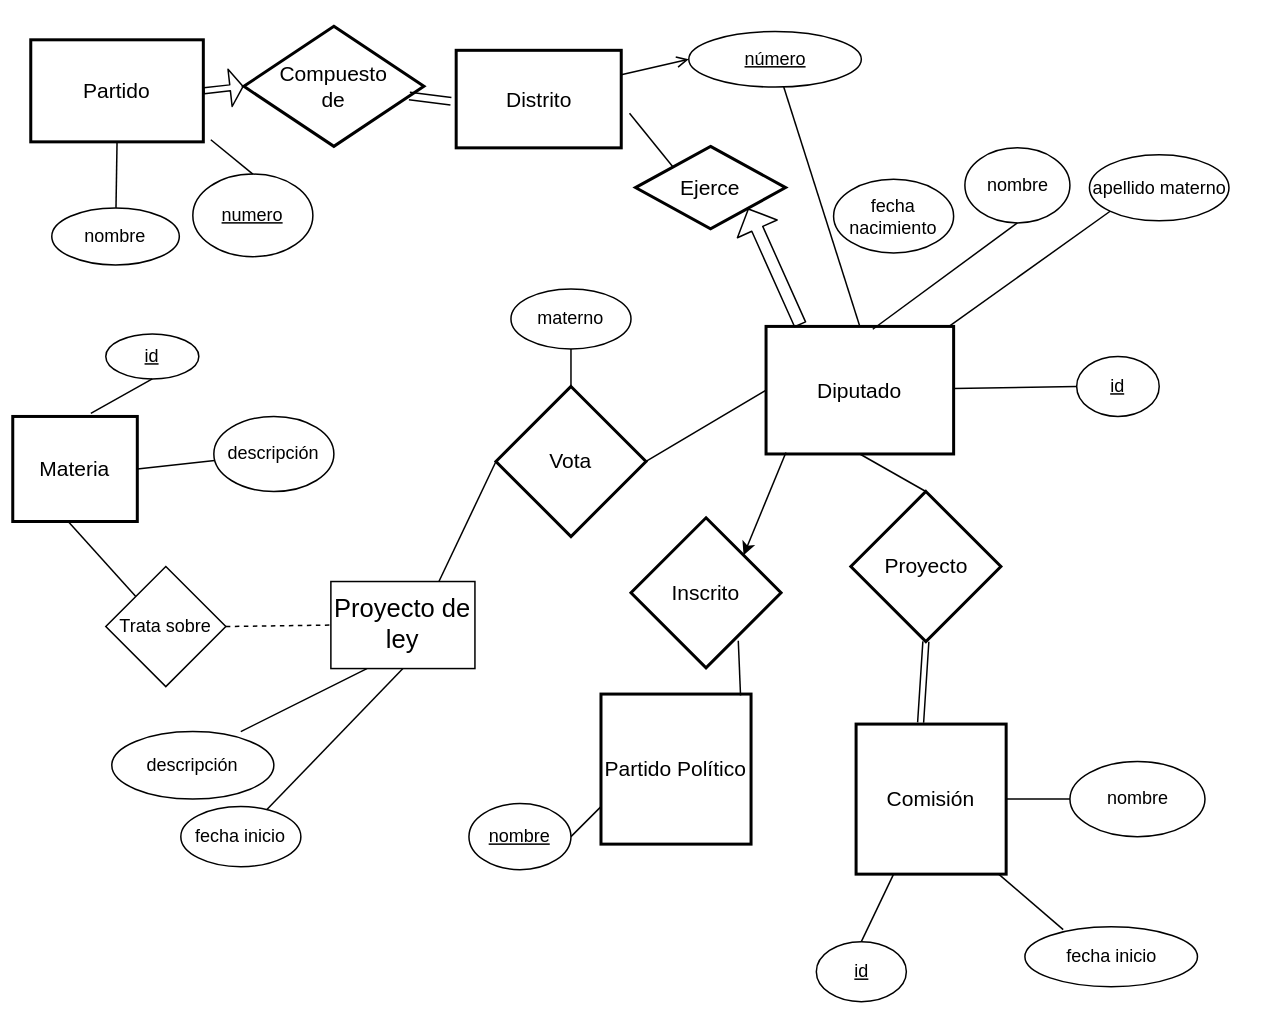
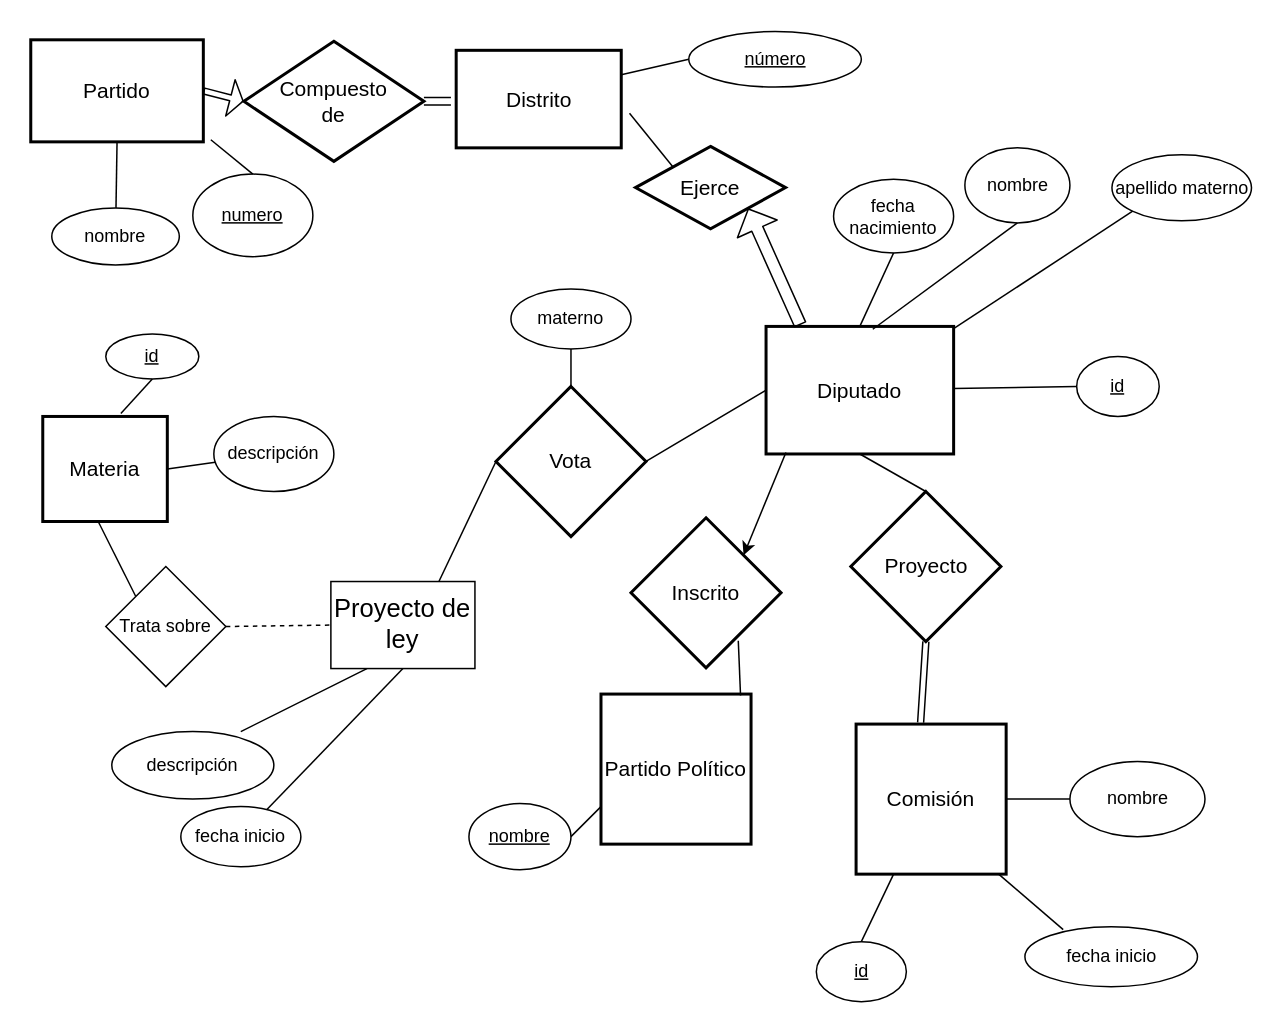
(681, 61) -> (682, 61)
(334, 86) -> (334, 101)
(1159, 188) -> (1181, 188)
(822, 207) -> (876, 290)
(75, 469) -> (105, 469)
